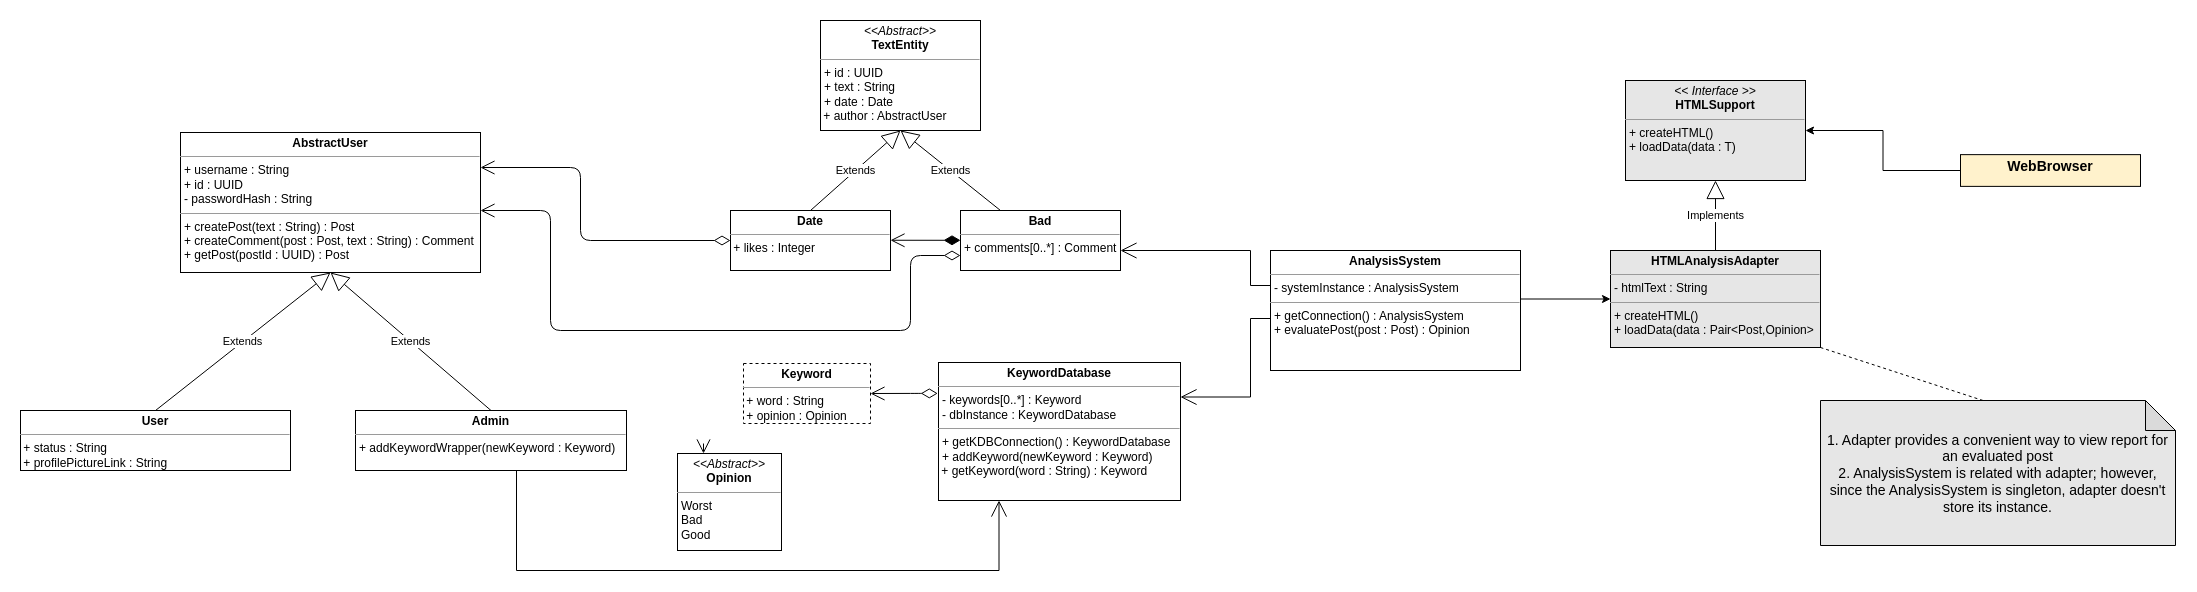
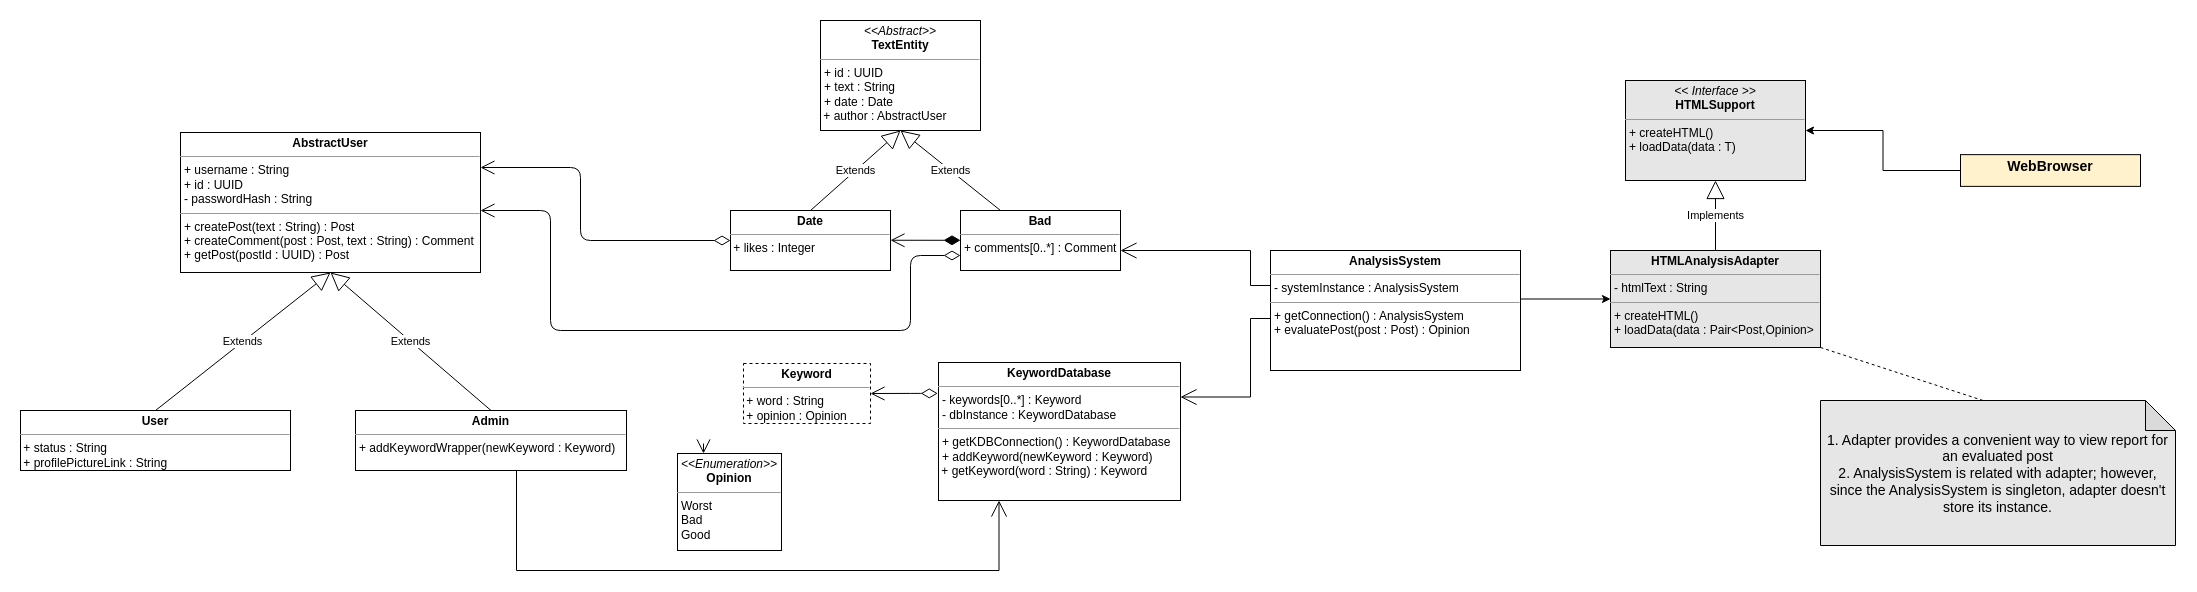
(718, 490) -> (726, 490)
